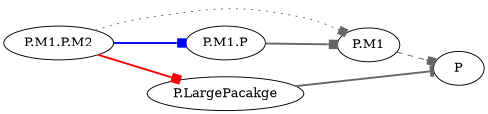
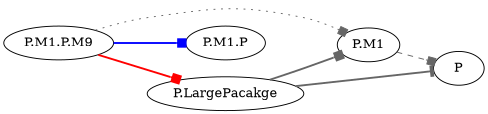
(59, 43) -> (59, 43)
(297, 44) -> (302, 69)
